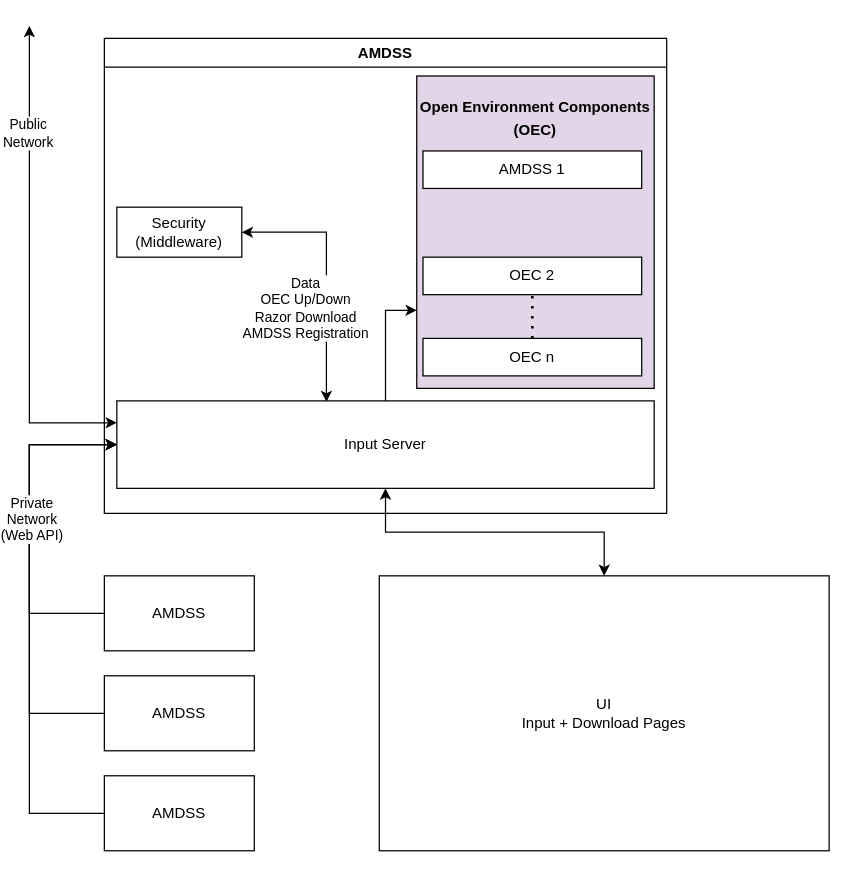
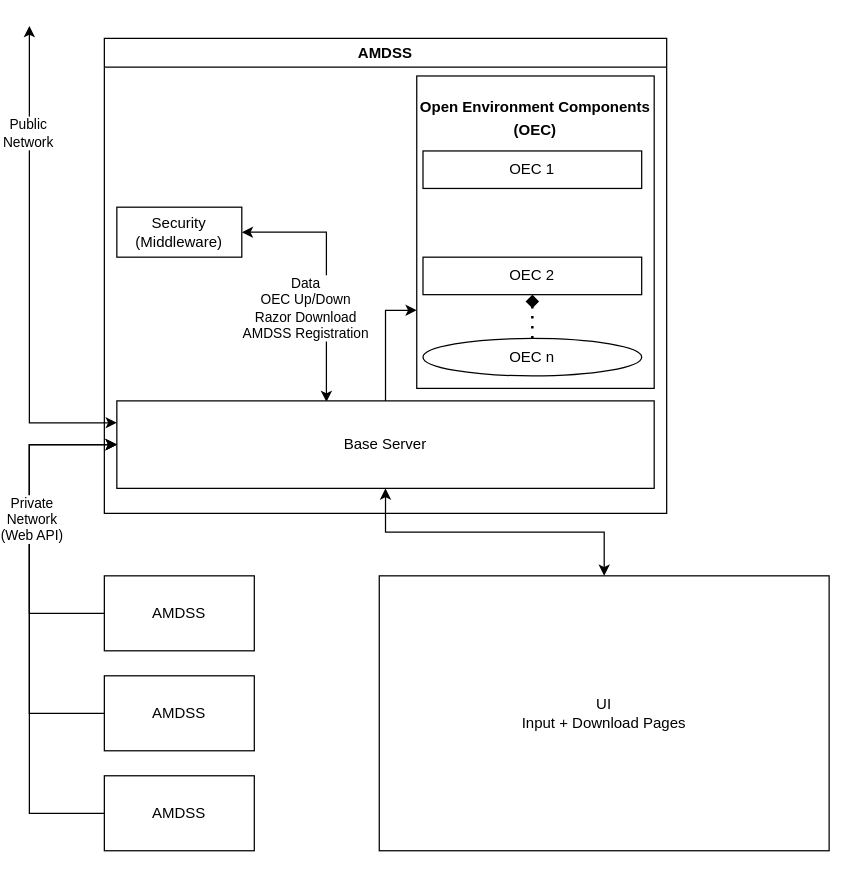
(533, 169) -> (533, 169)
(536, 232) -> (536, 232)
(533, 300) -> (533, 307)
(533, 357) -> (533, 357)
(386, 444) -> (386, 444)
